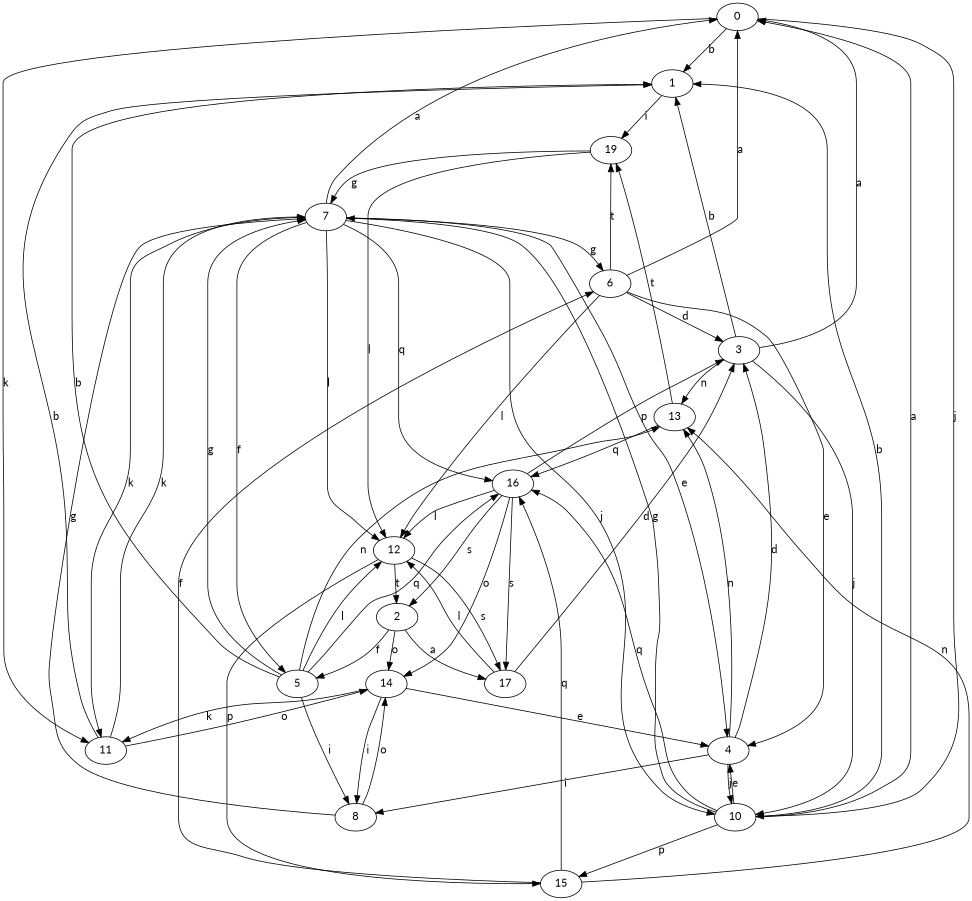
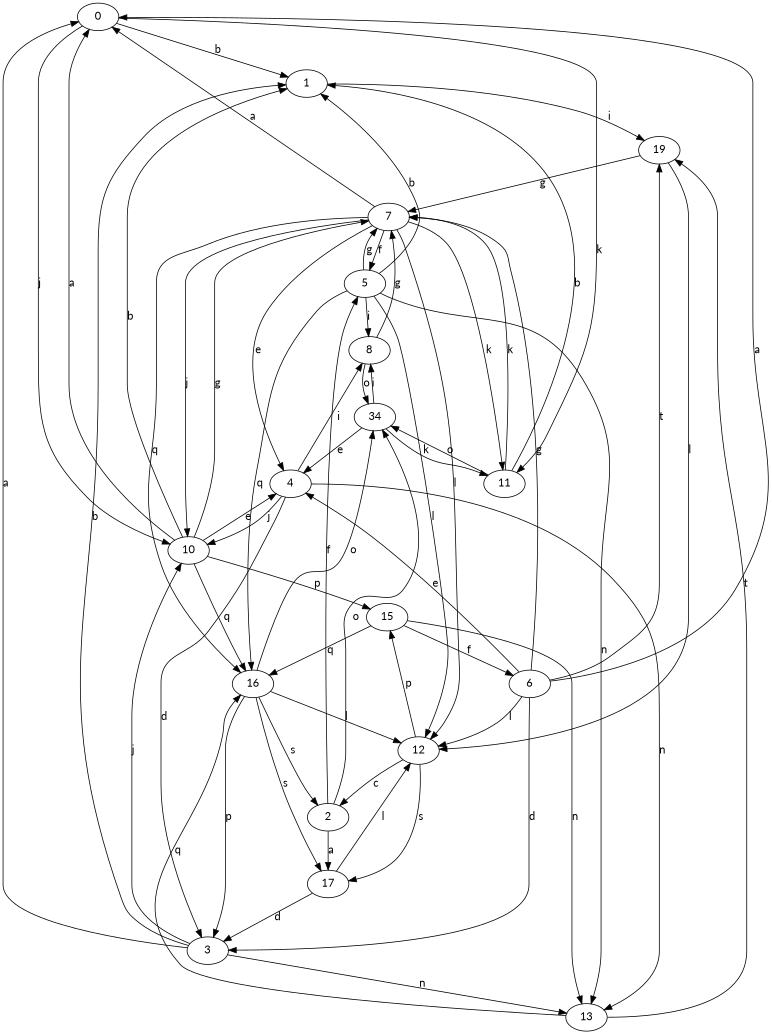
(536, 233) -> (533, 411)
(398, 584) -> (376, 784)
(386, 684) -> (375, 417)
